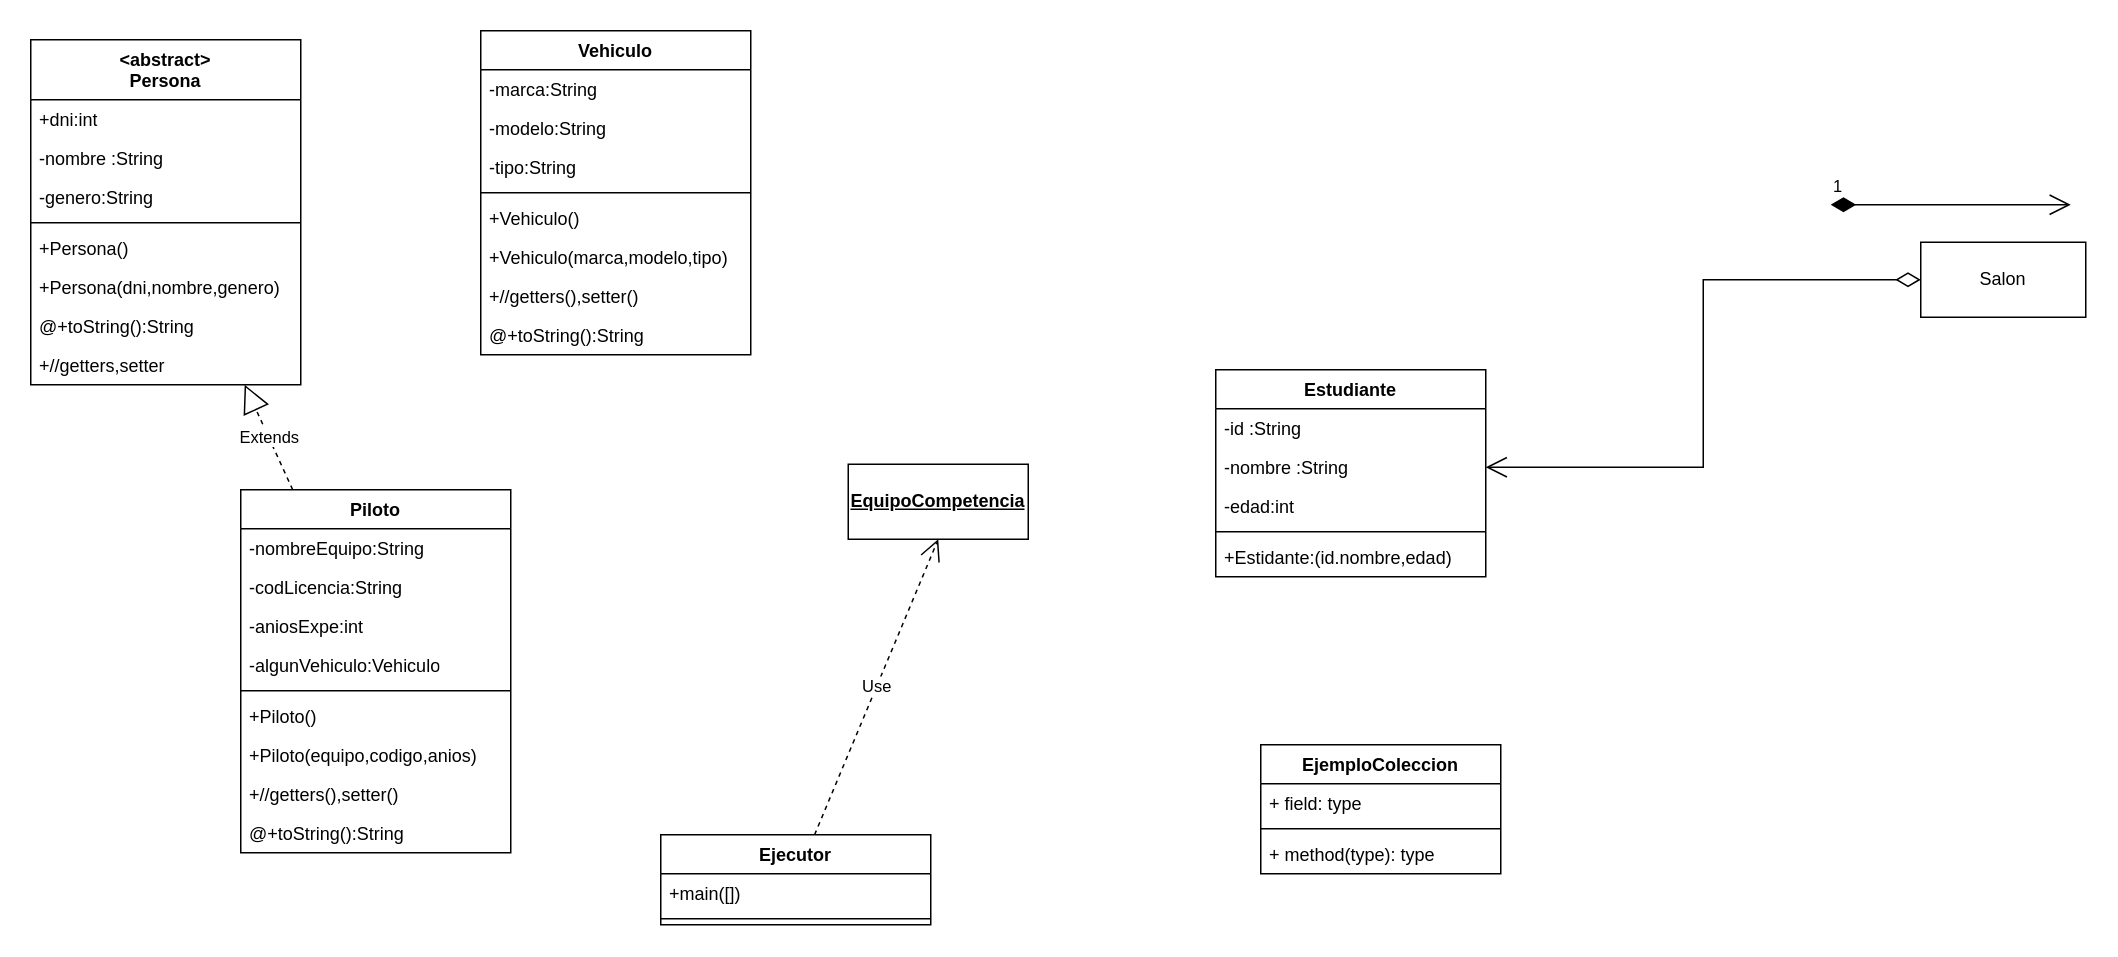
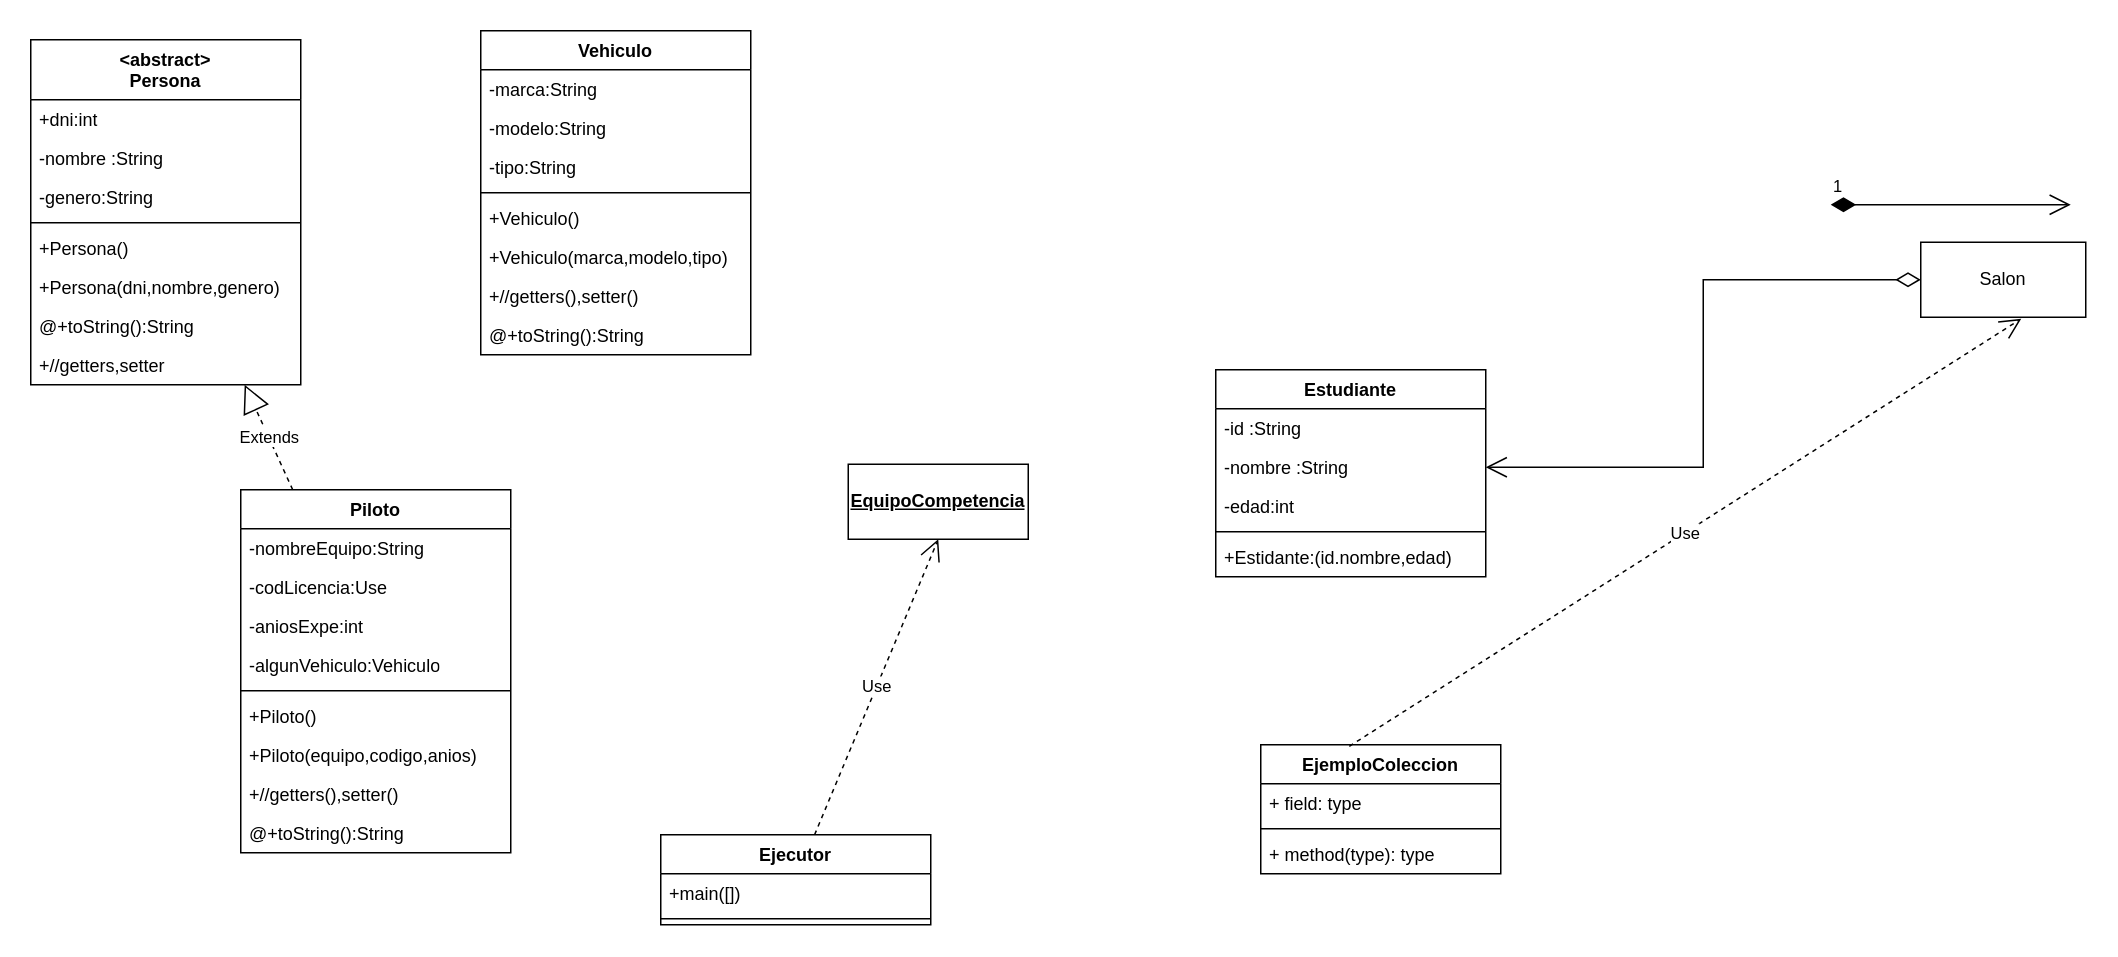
none -> (1683, 534)
(336, 589) -> (323, 589)
